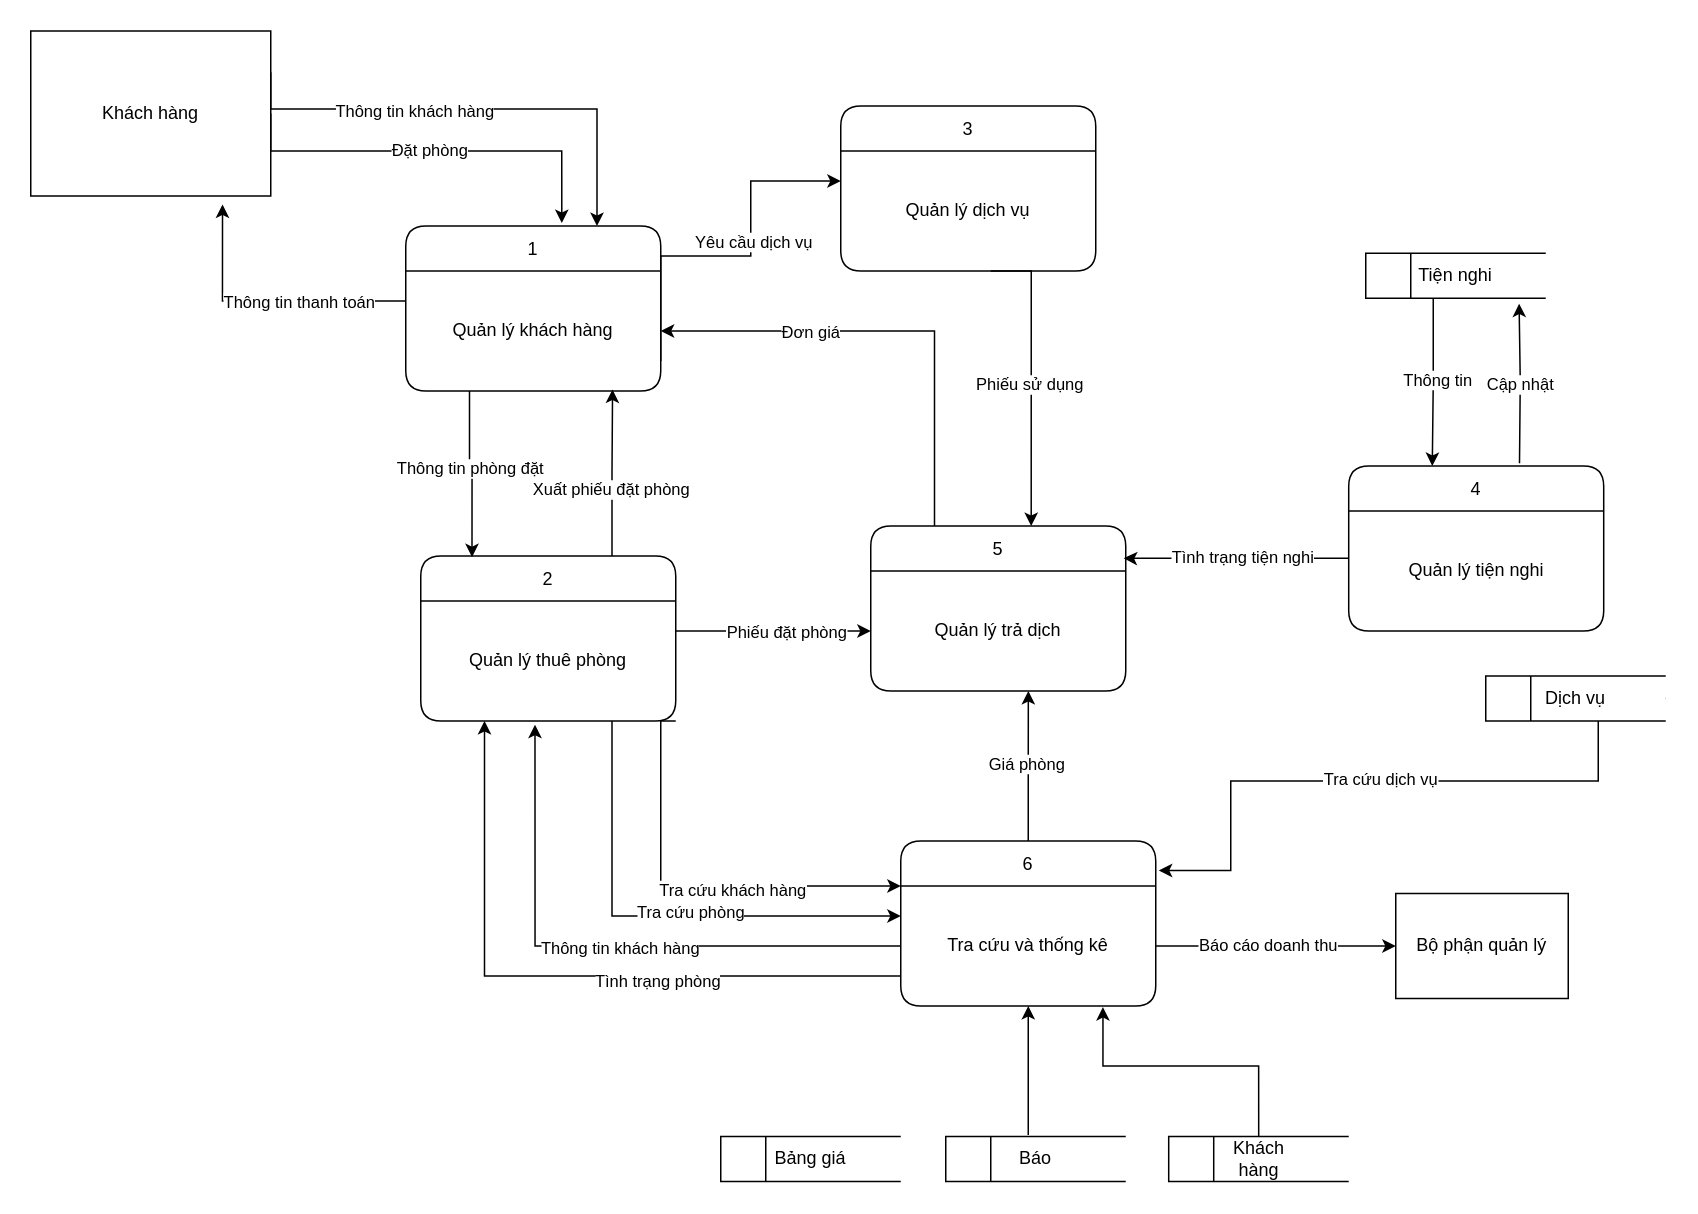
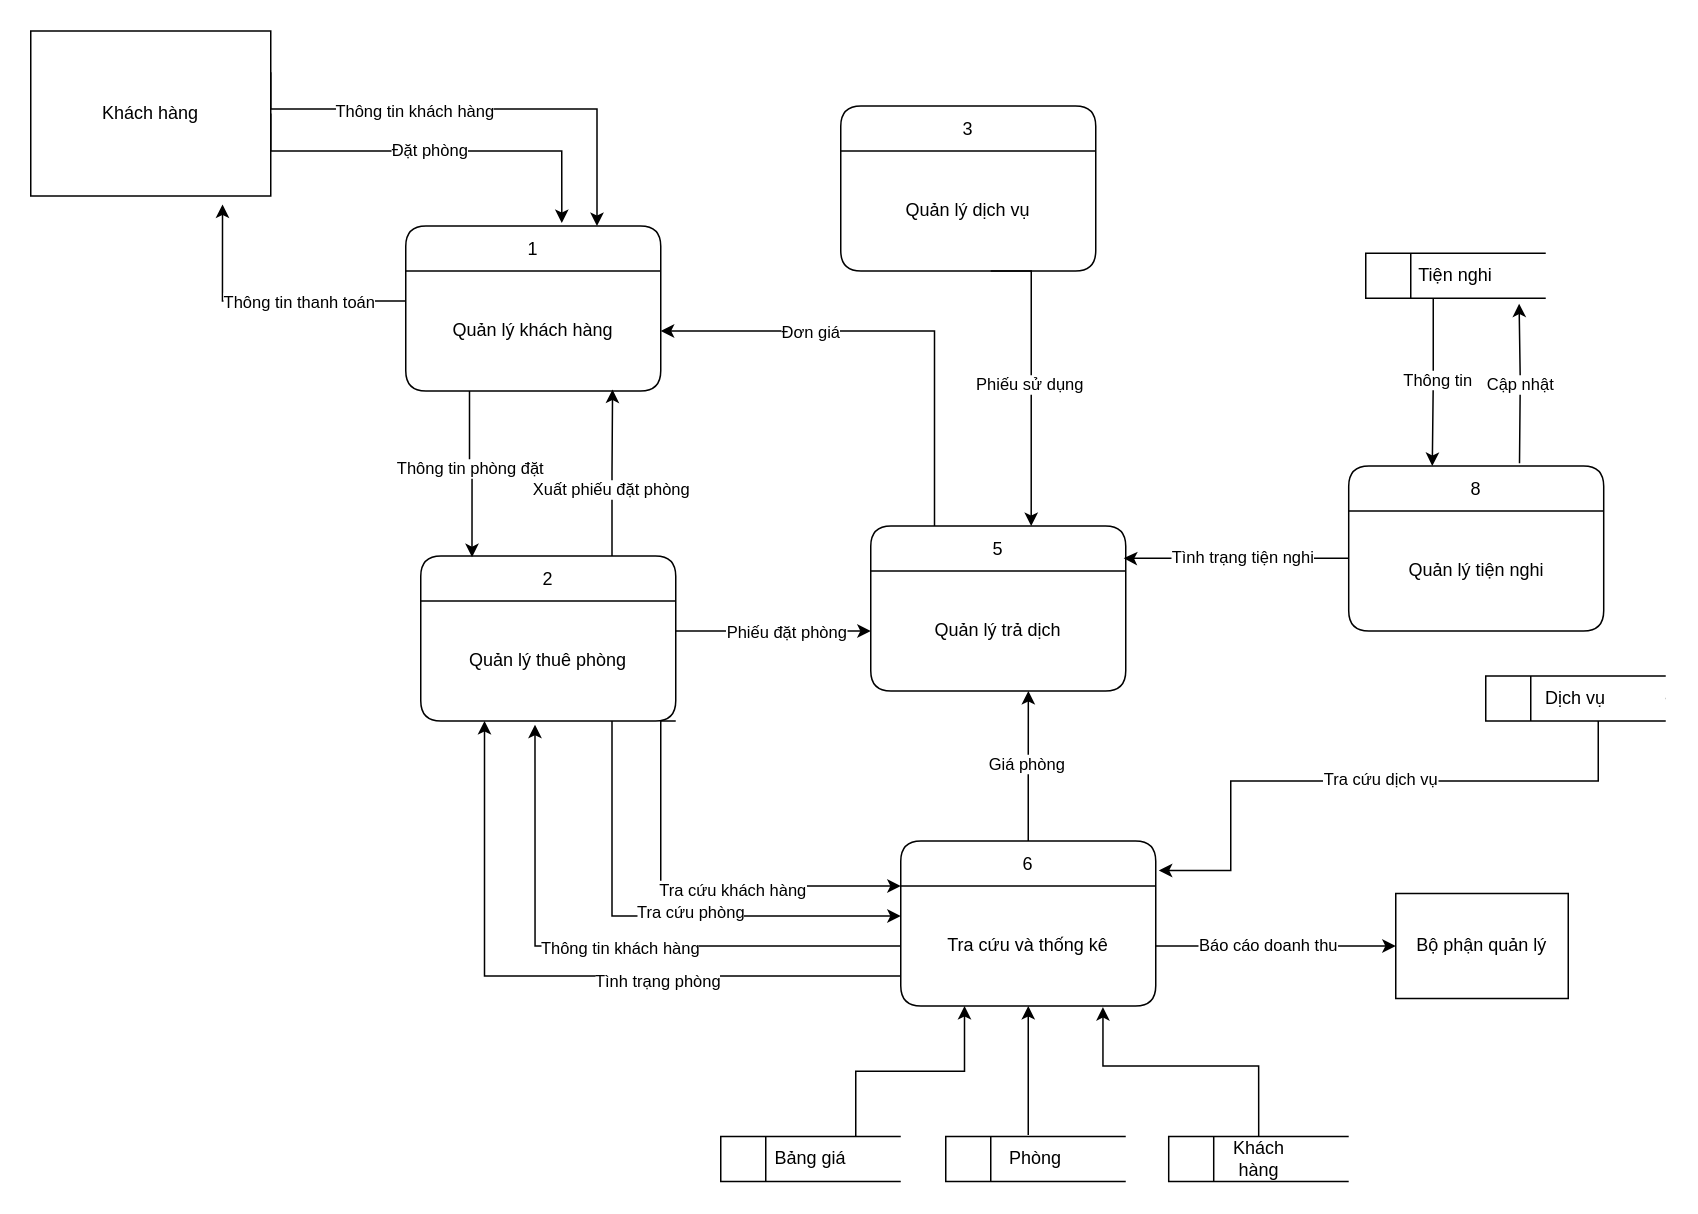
(751, 225) -> none
(1475, 489) -> (1475, 489)
none -> (905, 1071)
(1036, 1159) -> (1036, 1159)
